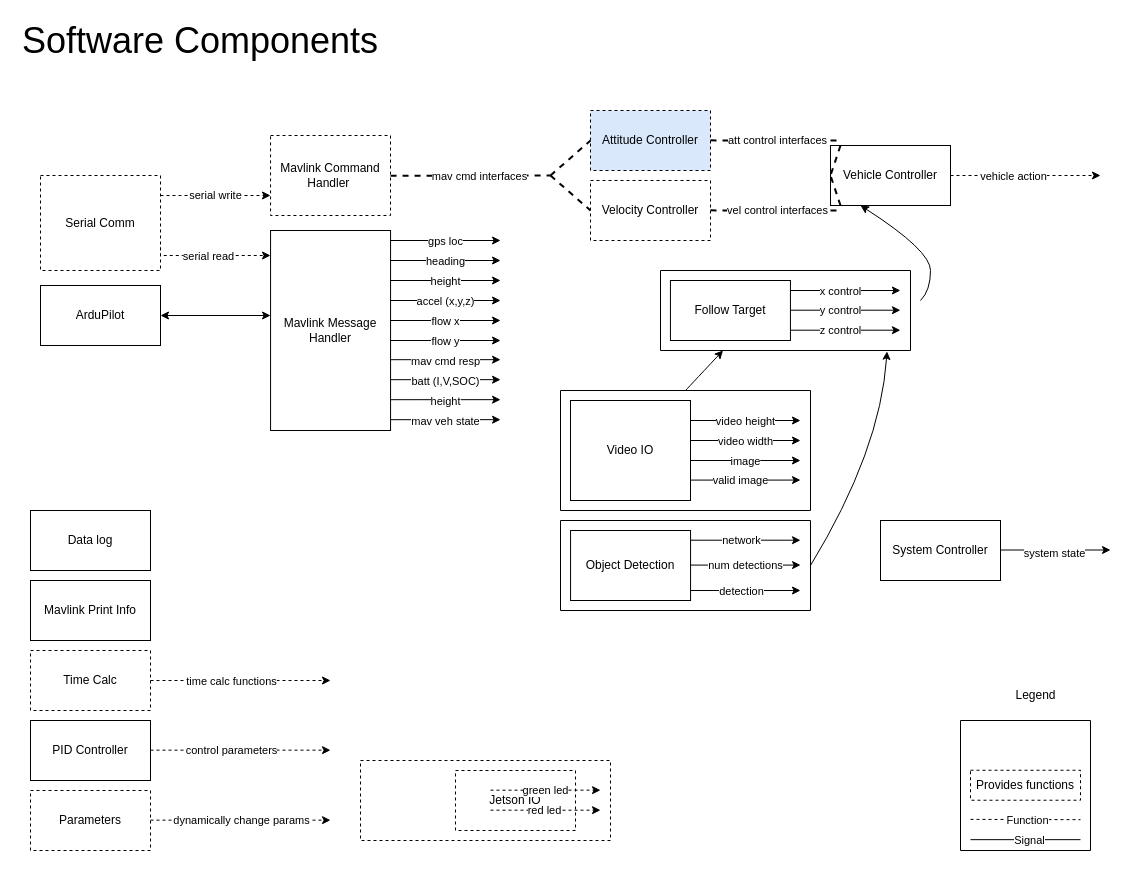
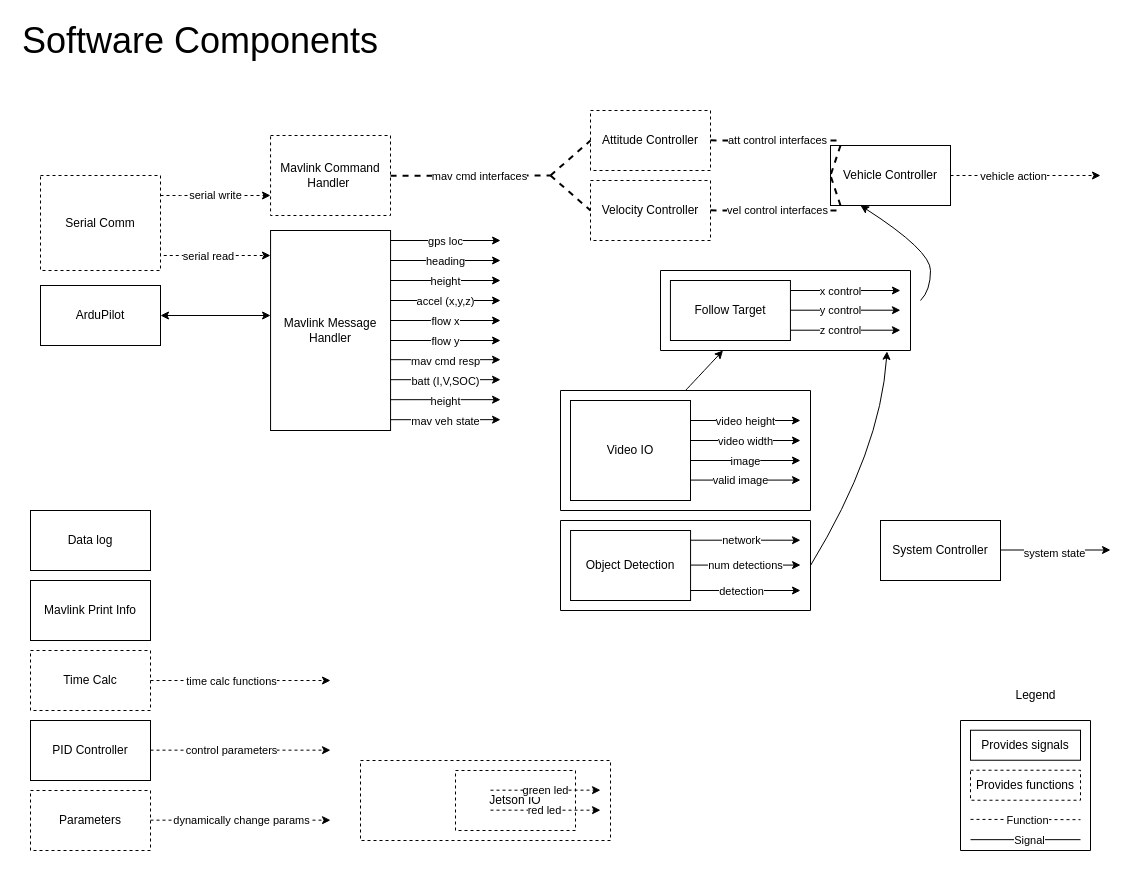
(651, 141) -> (651, 141)
none -> (1026, 745)
